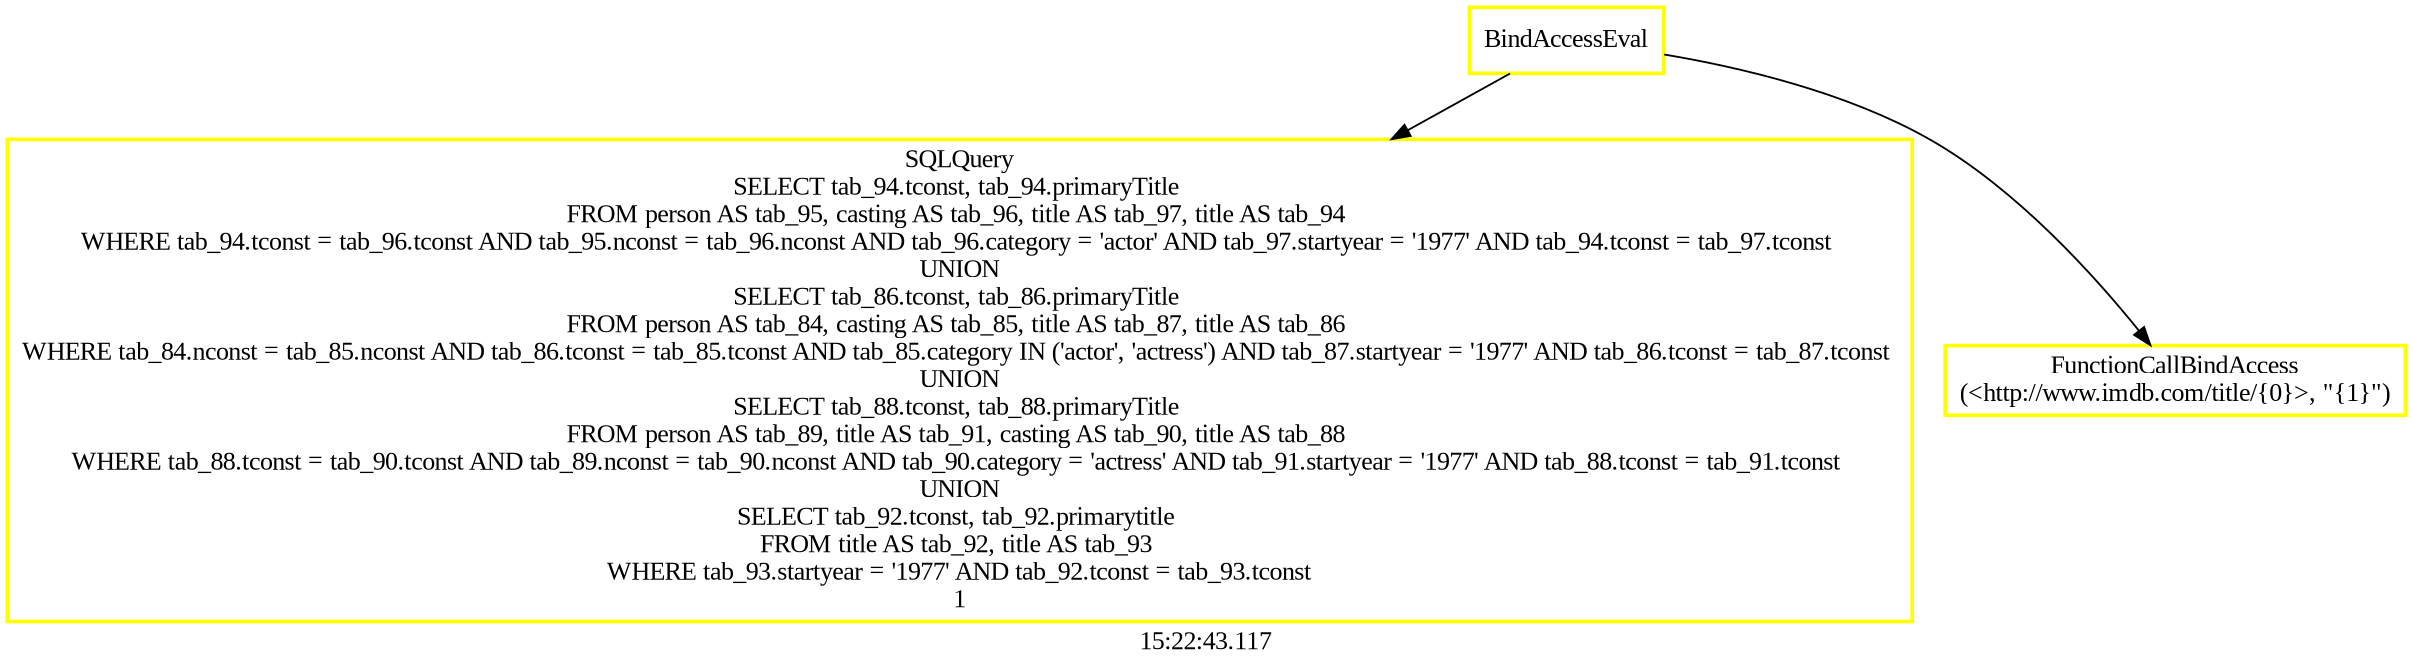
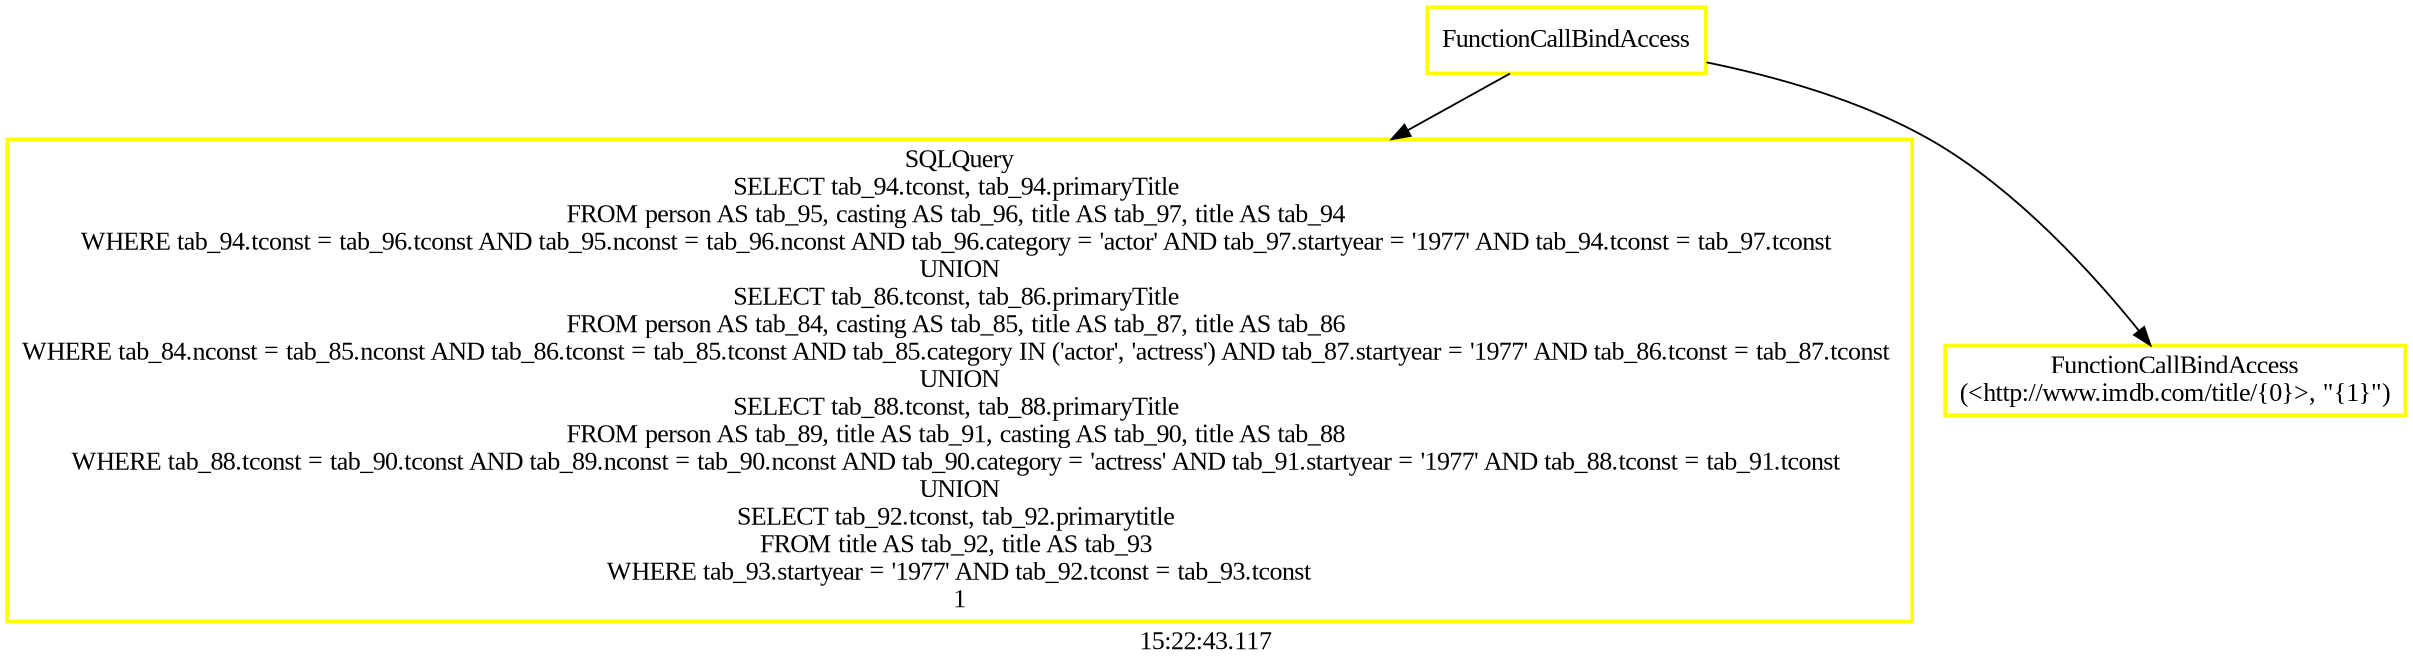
(1567, 40) -> (1567, 40)
